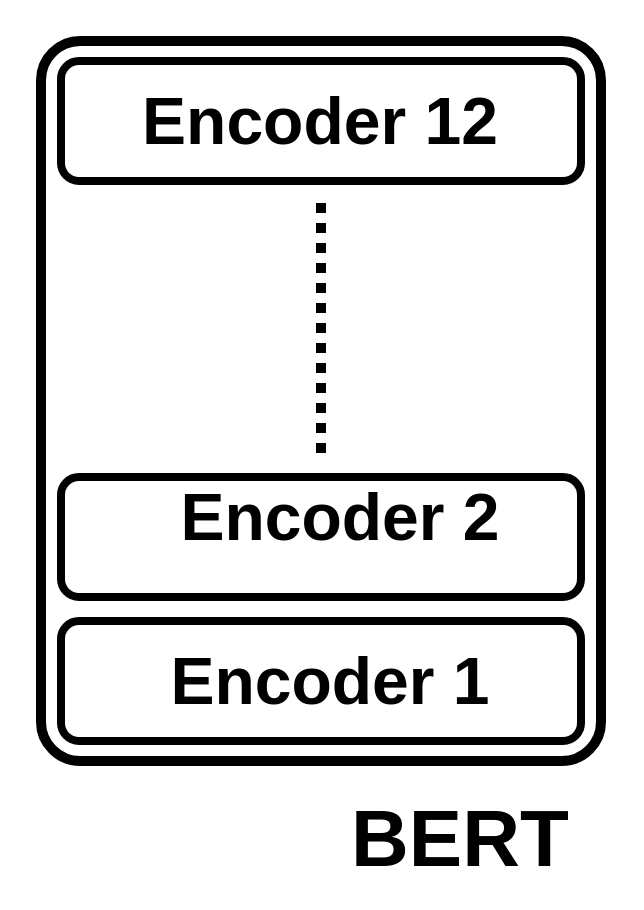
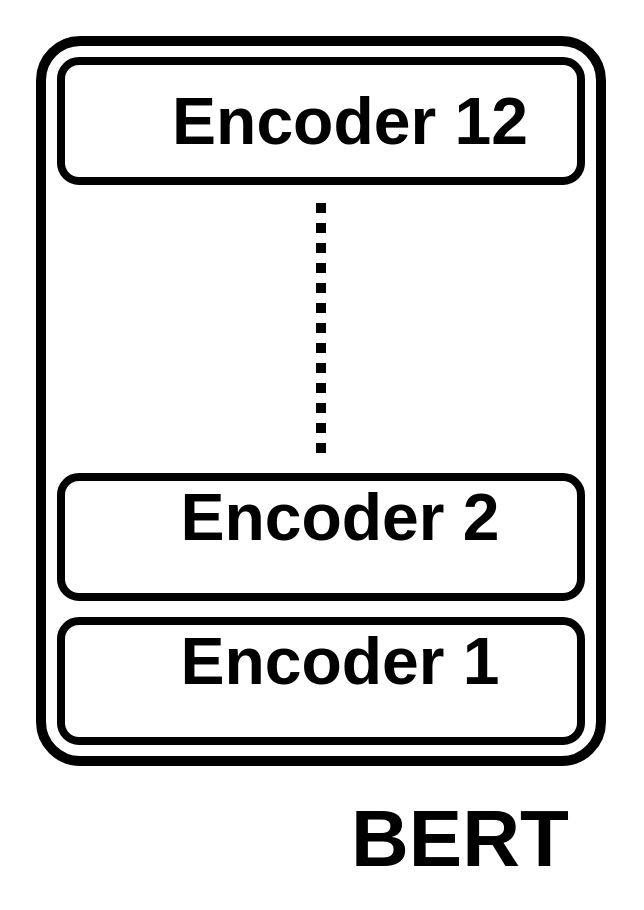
(321, 121) -> (351, 121)
(331, 681) -> (341, 661)
